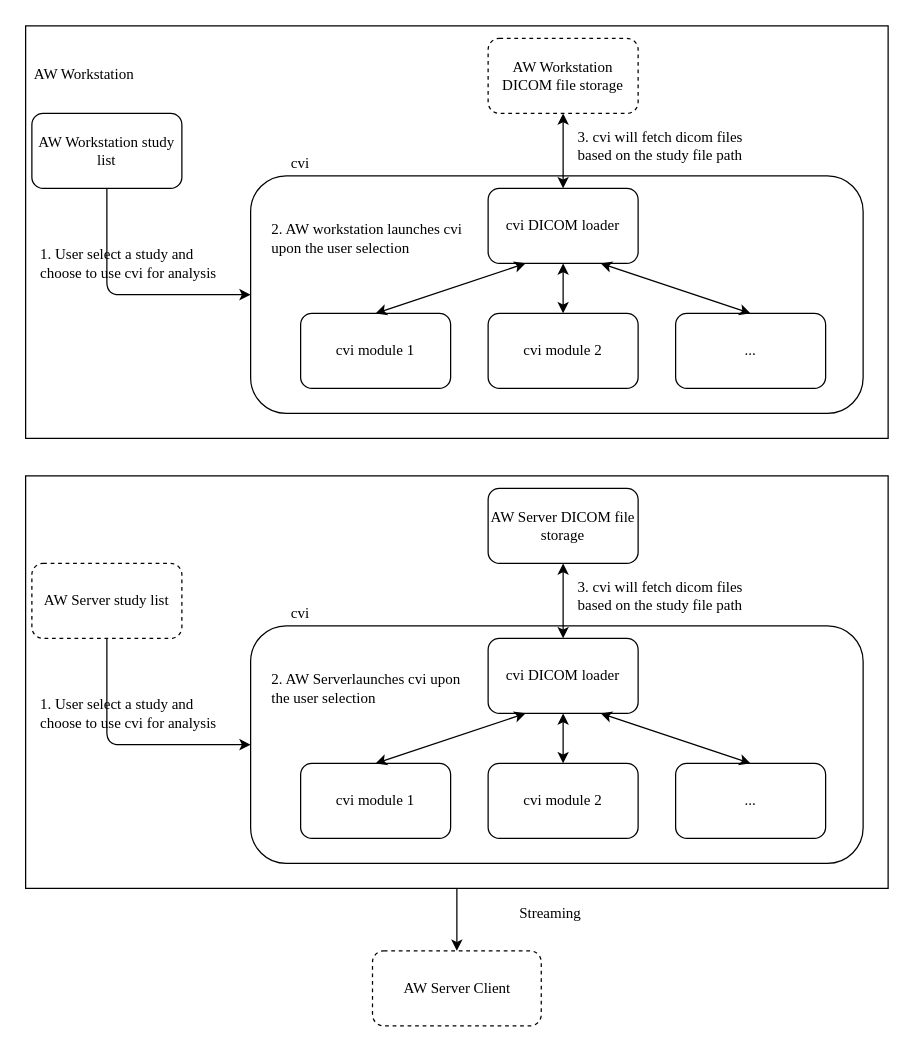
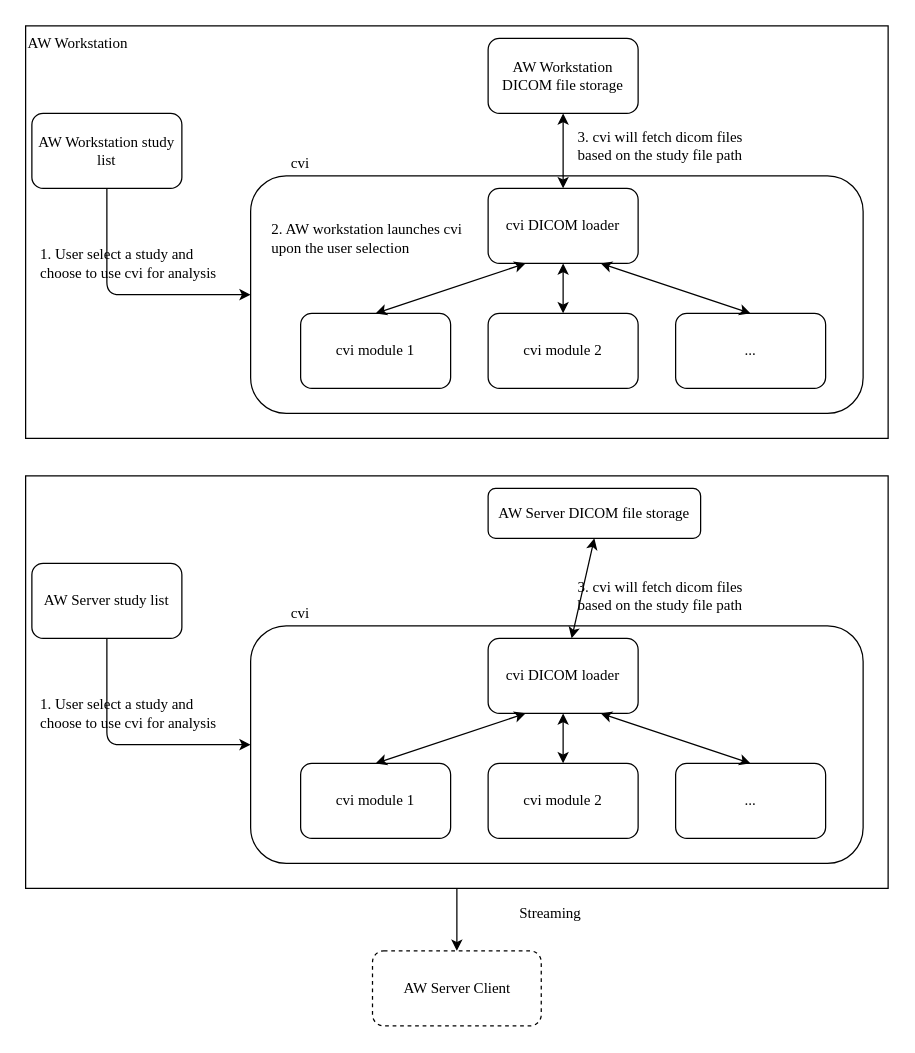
(101, 76) -> (94, 44)
(563, 76) -> (563, 76)
(563, 526) -> (594, 513)
(107, 601) -> (107, 601)
(369, 688) -> none
